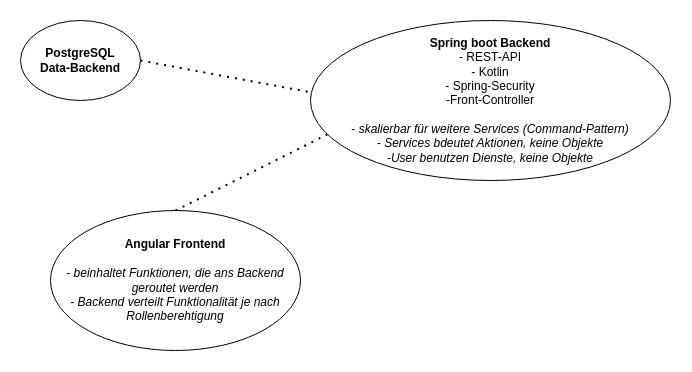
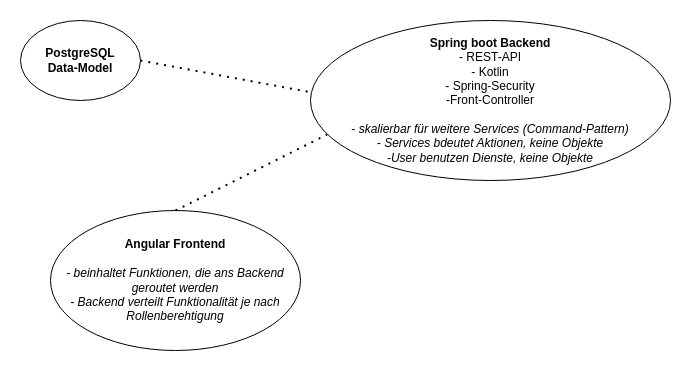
(81, 61) -> (81, 61)
